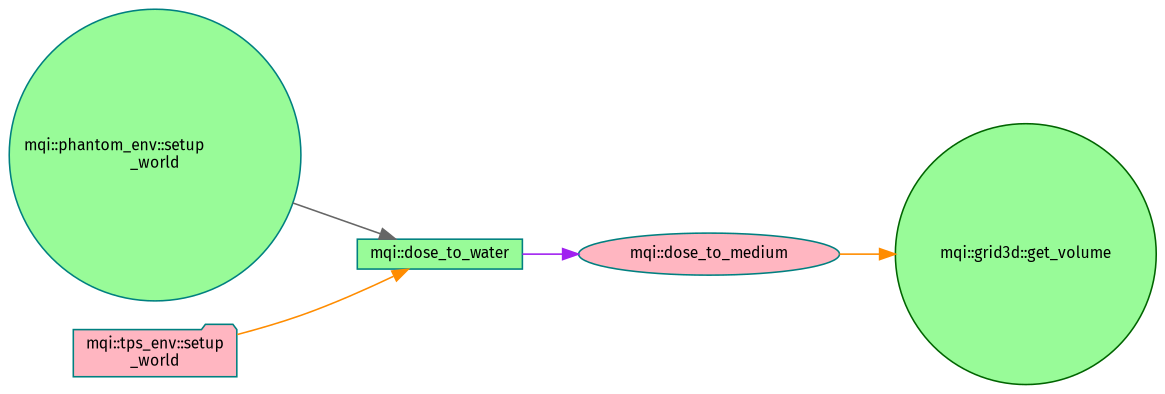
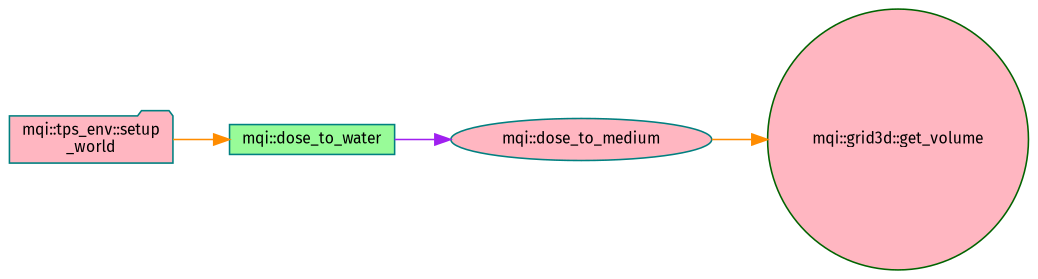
(155, 155) -> none
(1026, 254) -> (898, 140)
